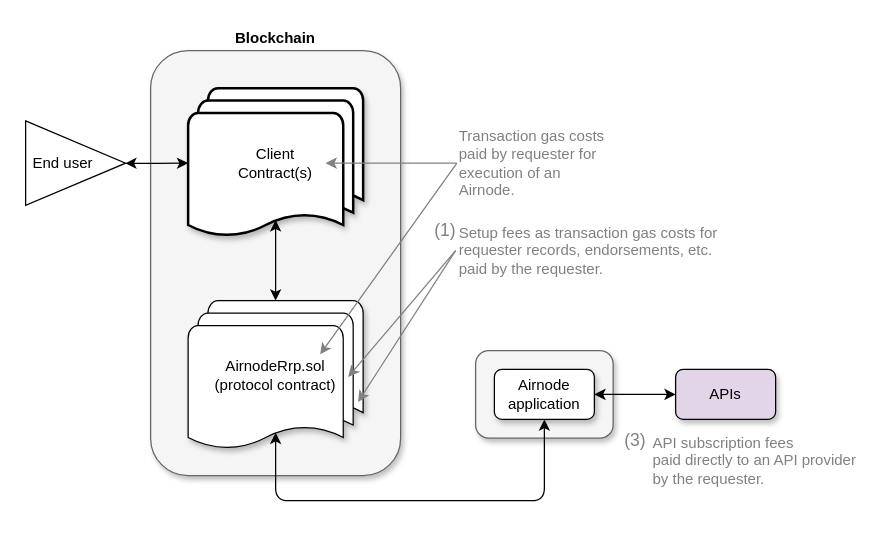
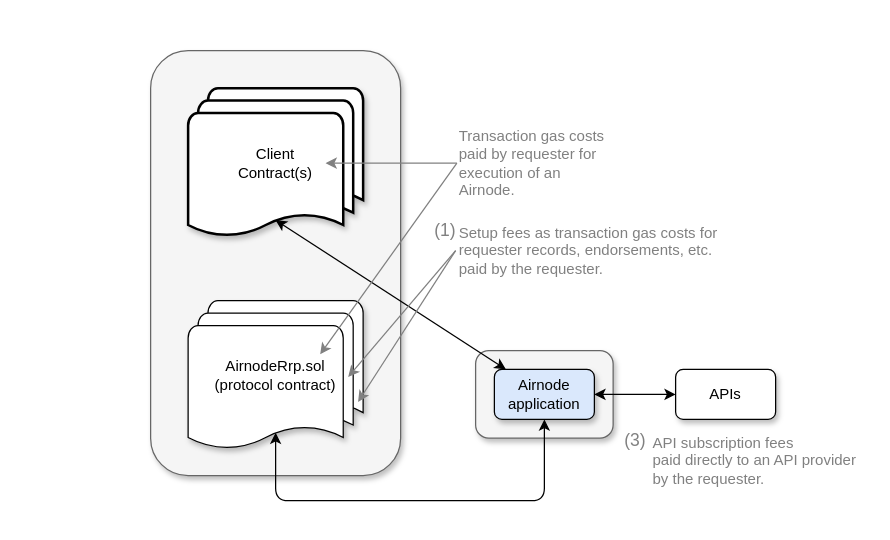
(276, 38) -> none
(76, 163) -> none
(157, 163) -> none
(276, 260) -> (391, 295)
(544, 394) -> (544, 394)
(726, 394) -> (726, 394)
